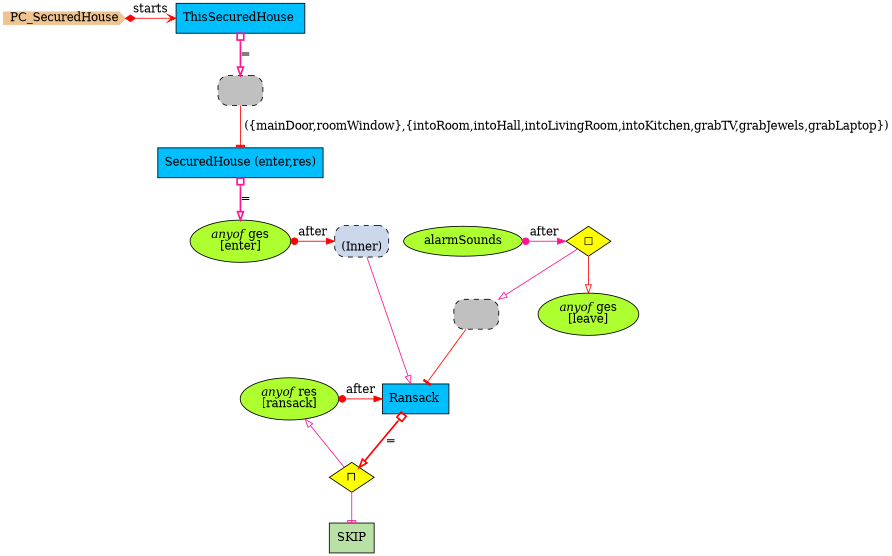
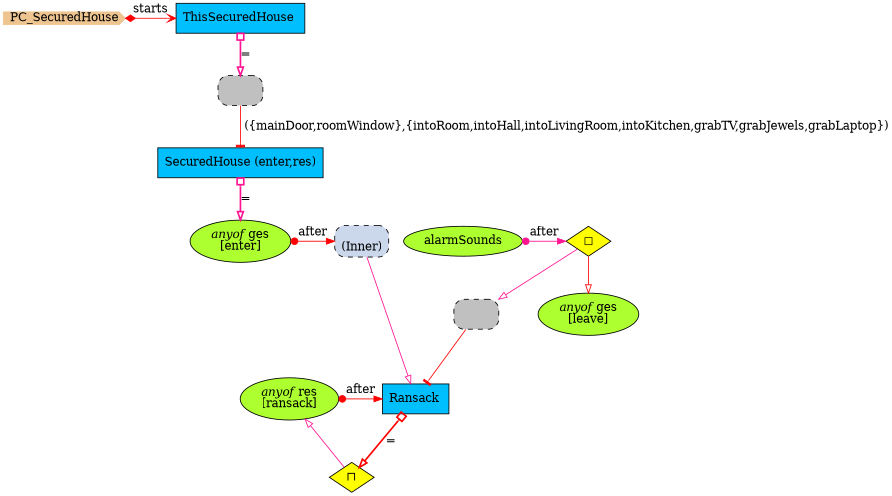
(352, 538) -> none
